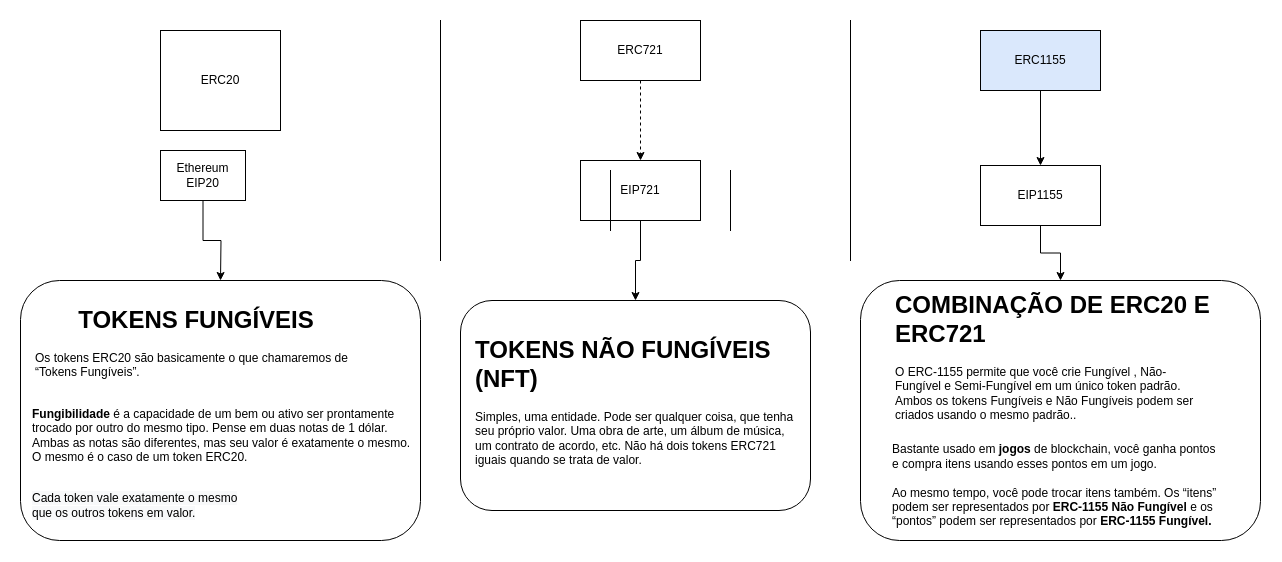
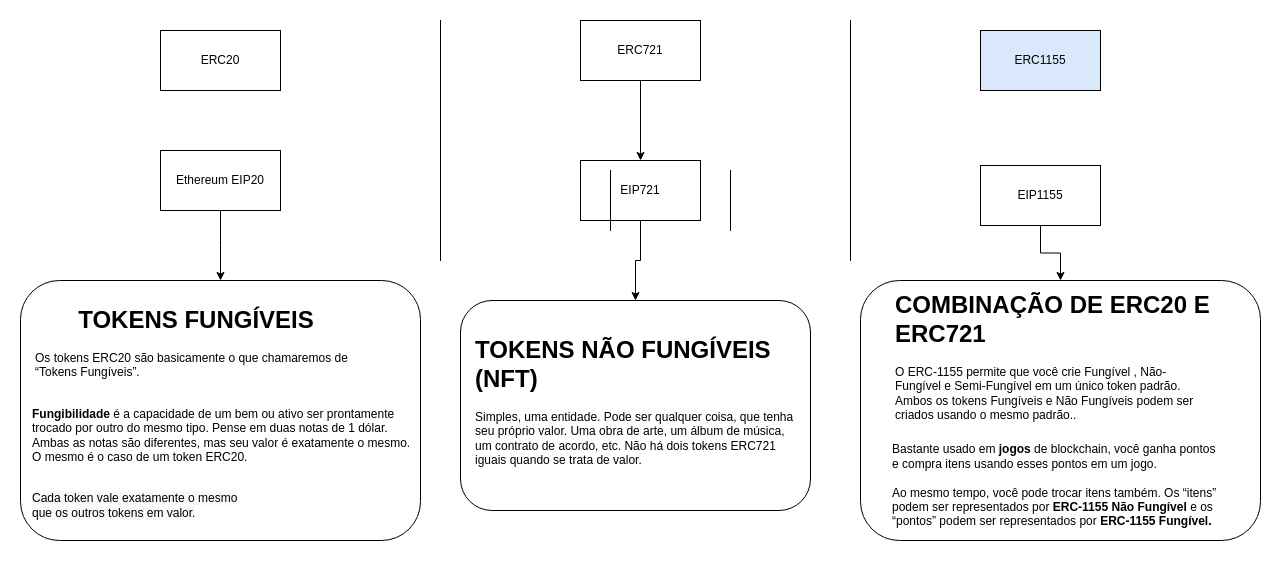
(221, 81) -> (221, 61)
(641, 118) -> (641, 118)
(1041, 125) -> none
(203, 176) -> (221, 181)
